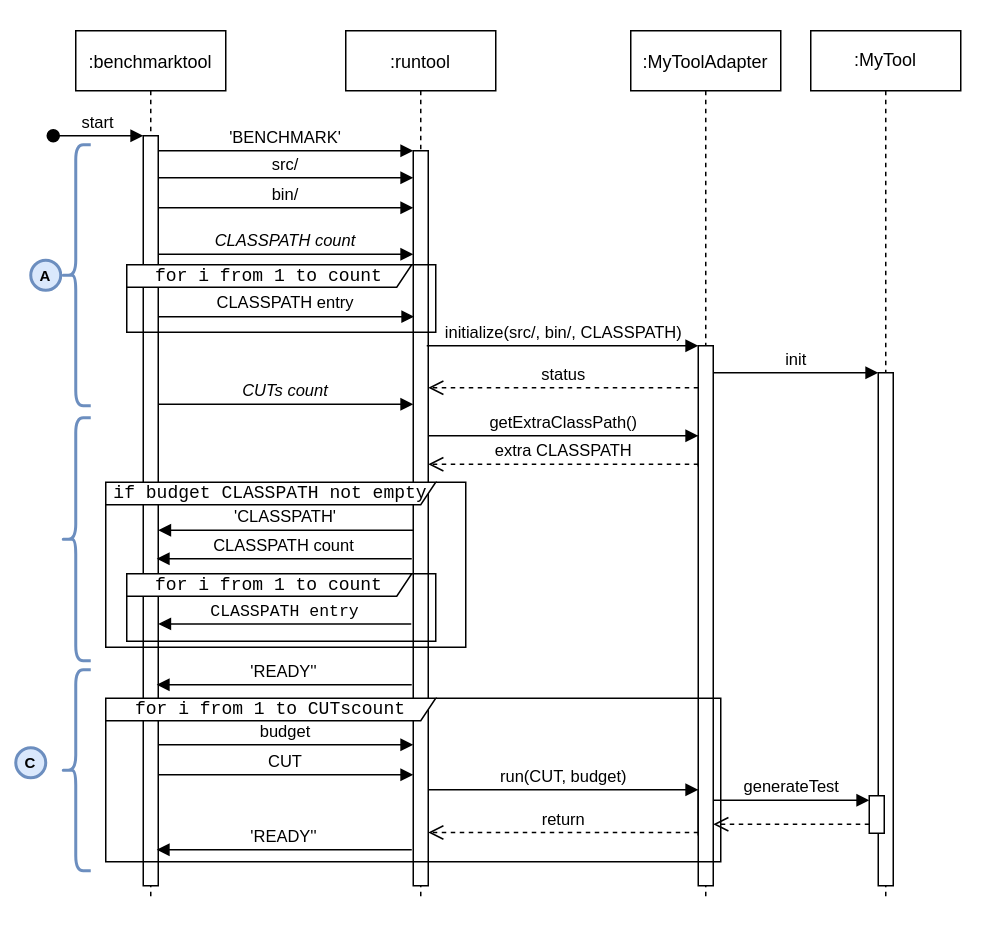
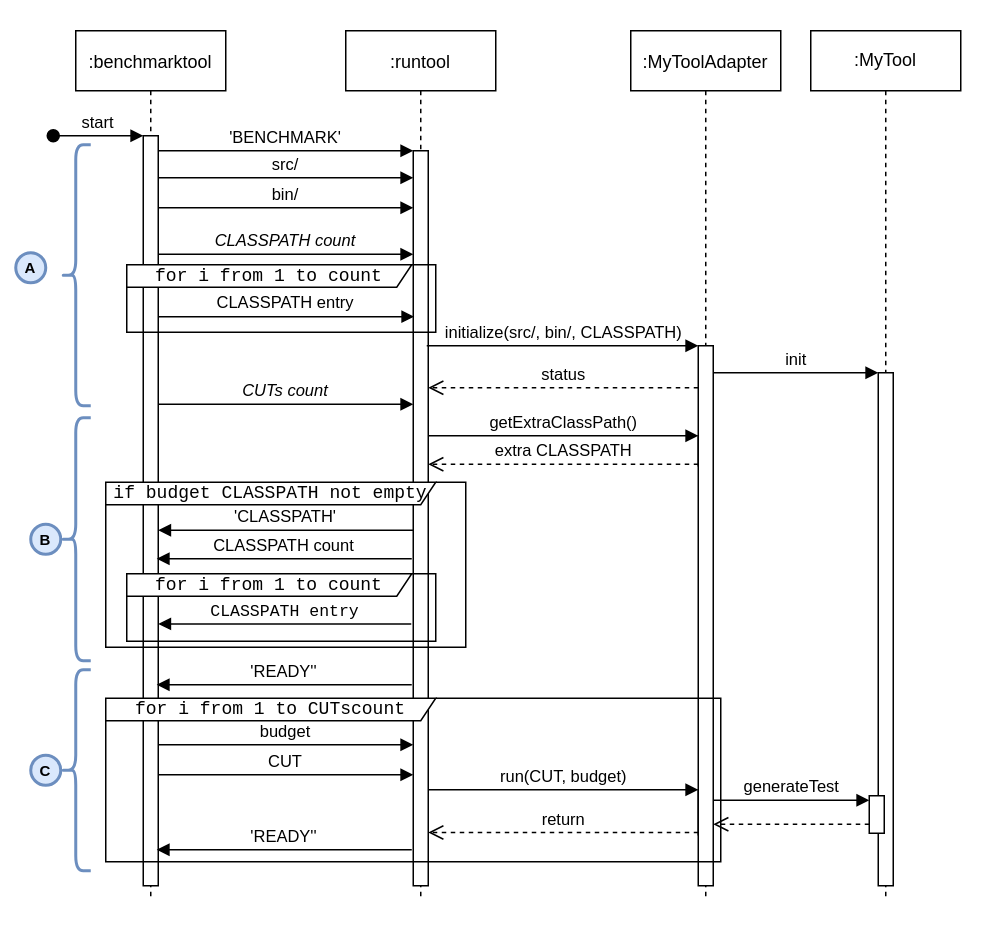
(46, 275) -> (31, 268)
none -> (46, 539)
(31, 763) -> (46, 770)
